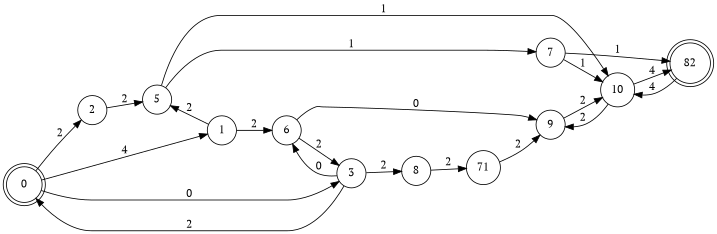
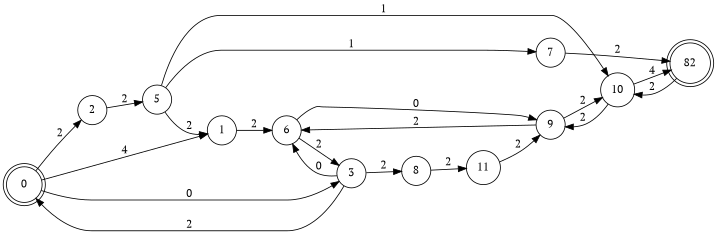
(618, 50) -> (618, 50)
(580, 69) -> none
(652, 87) -> (652, 87)
(193, 117) -> (179, 128)
none -> (423, 127)
(483, 168) -> (483, 168)
